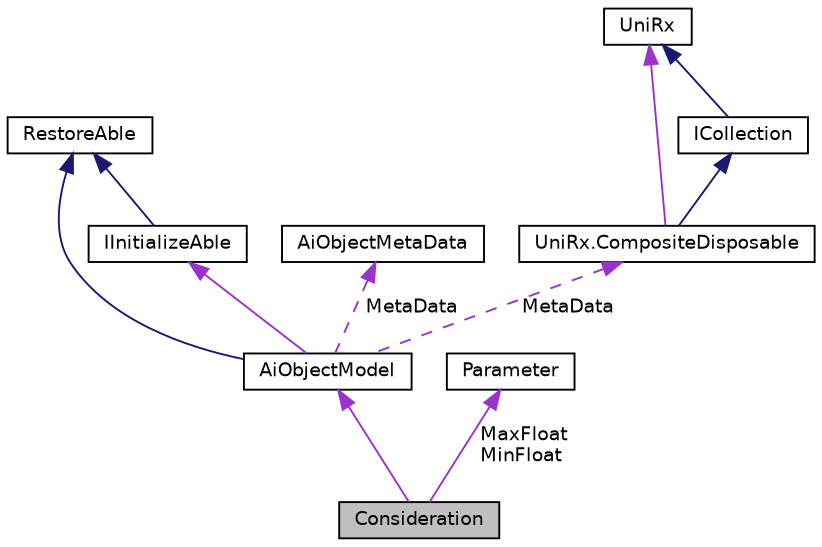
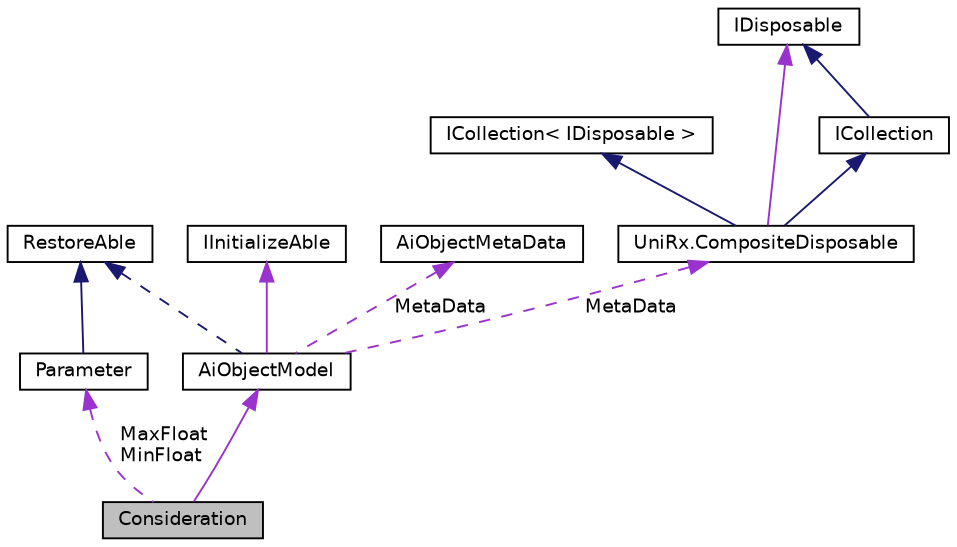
(648, 27) -> (789, 27)
none -> (572, 135)
(130, 197) -> (82, 318)
(108, 302) -> (182, 313)
(460, 454) -> (112, 463)
